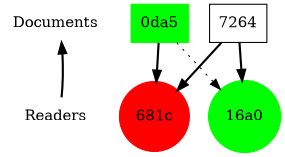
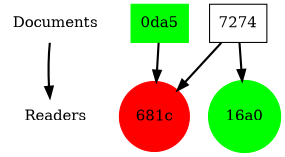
(238, 23) -> (238, 23)
(194, 61) -> none
(63, 76) -> (49, 65)
